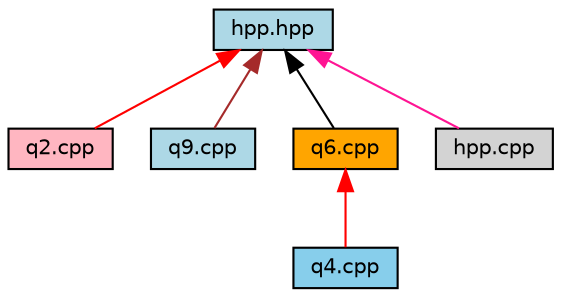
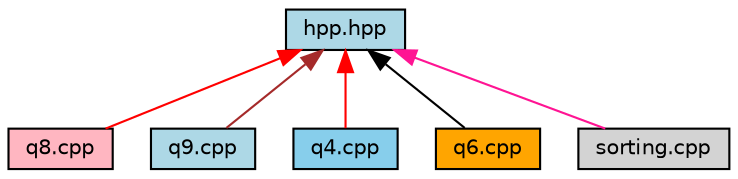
(61, 149) -> (61, 149)
(494, 149) -> (654, 149)
(346, 219) -> (346, 100)
